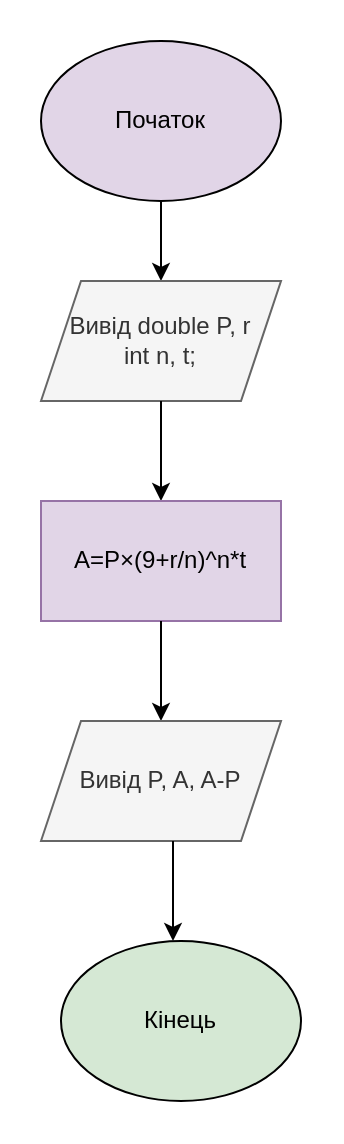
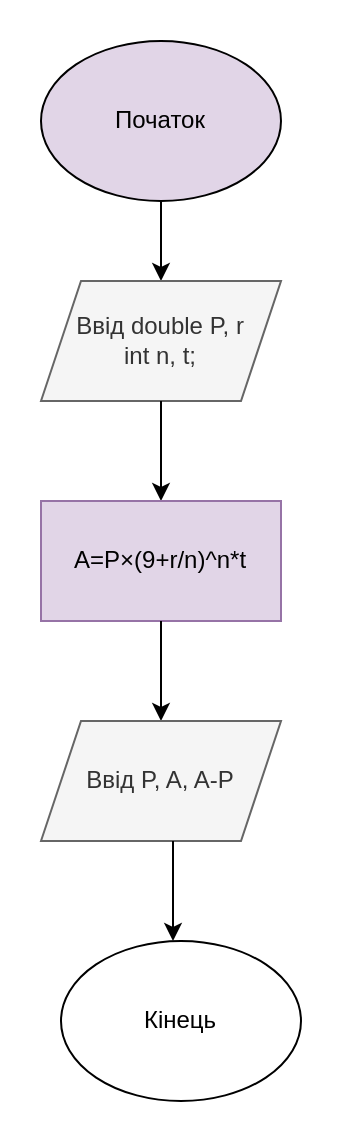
(161, 341) -> (161, 341)
(161, 781) -> (161, 781)
(181, 1021) -> (181, 1021)
